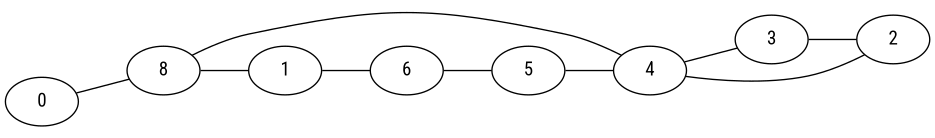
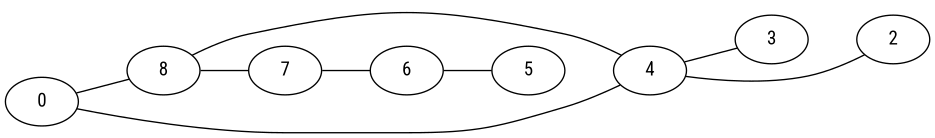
(833, 39) -> none
(285, 71) -> (285, 71)
(589, 71) -> (351, 133)
